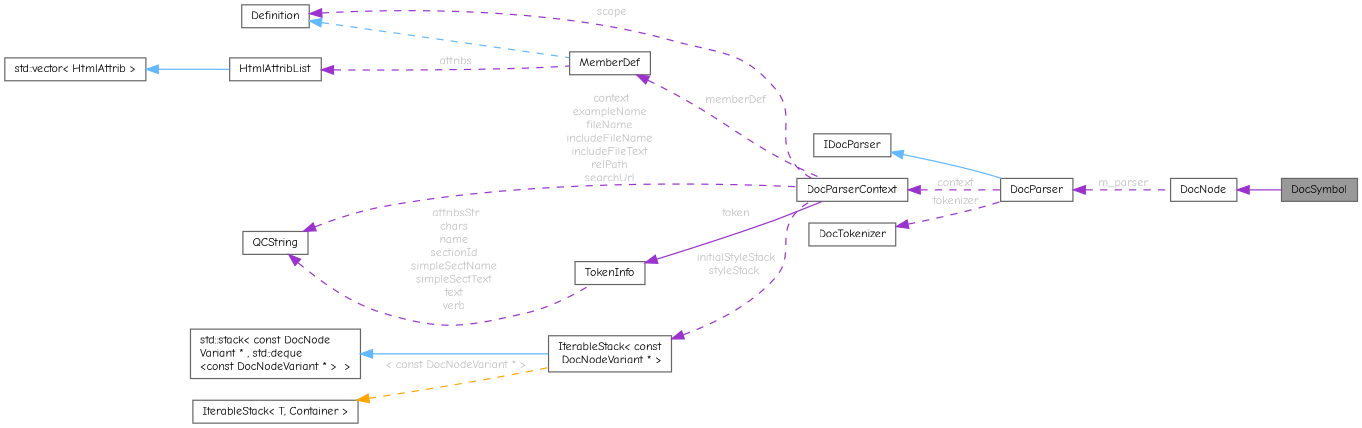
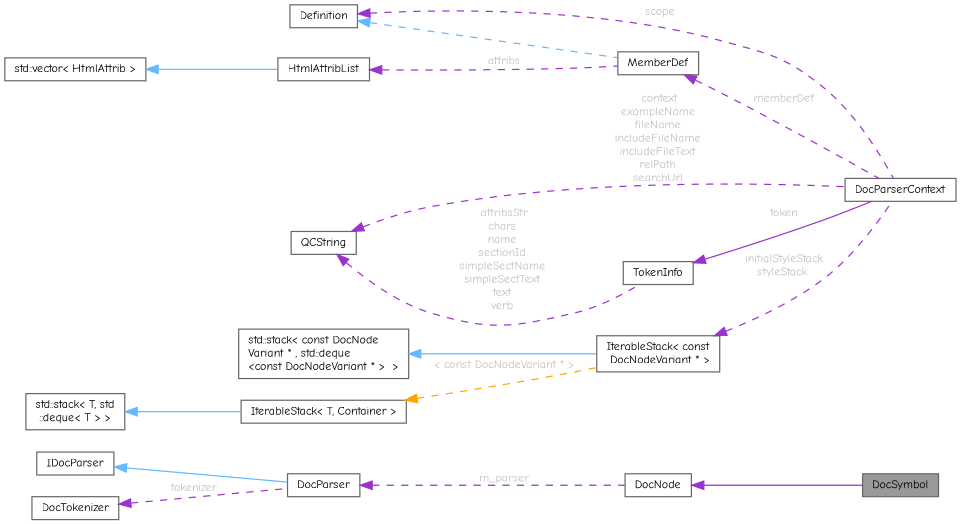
(960, 190) -> none
none -> (75, 412)
